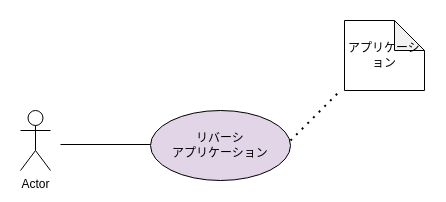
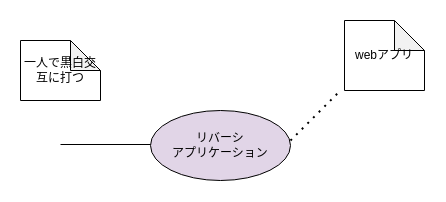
(385, 56) -> (385, 56)
none -> (61, 71)
(36, 141) -> none
